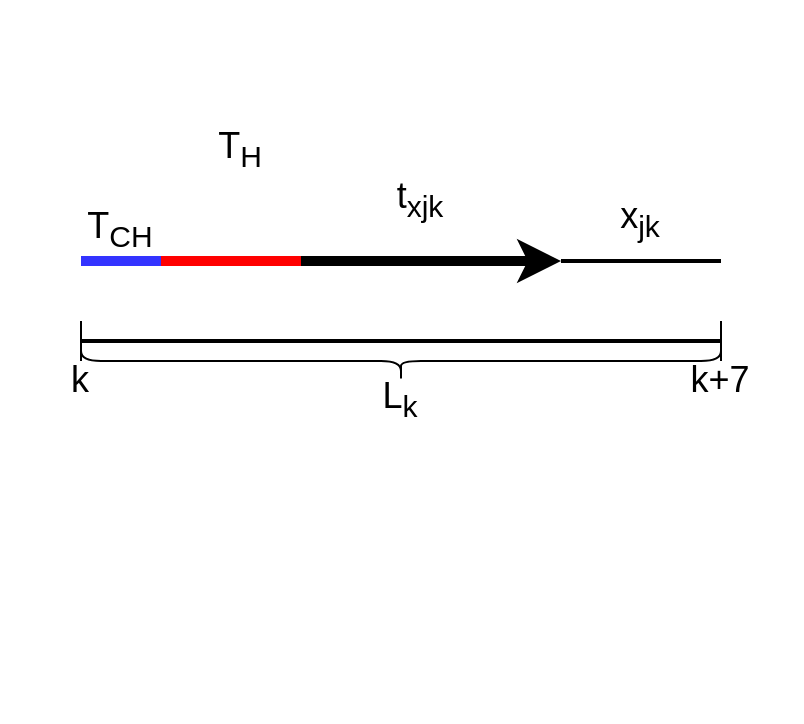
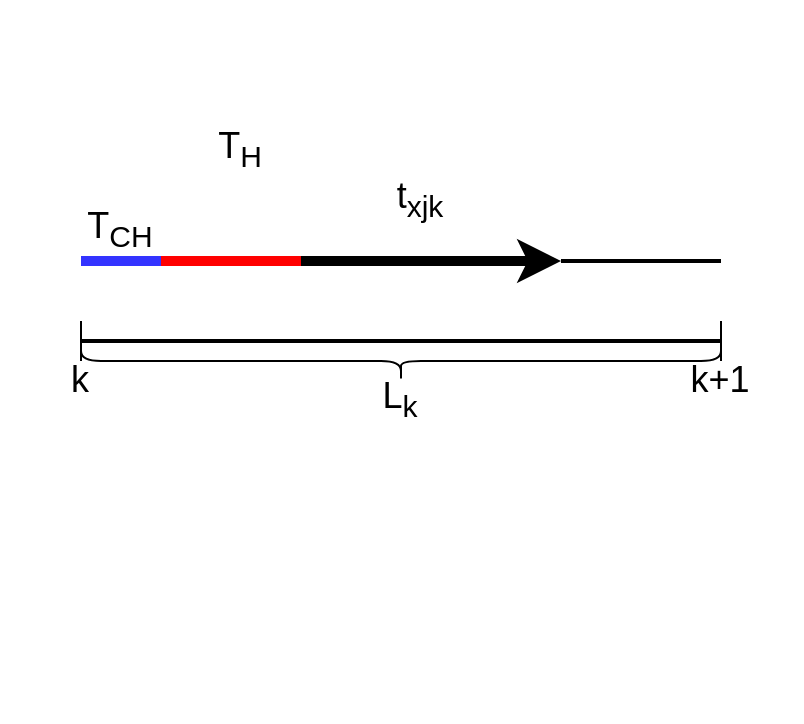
(641, 221) -> none
(721, 381) -> (721, 381)
